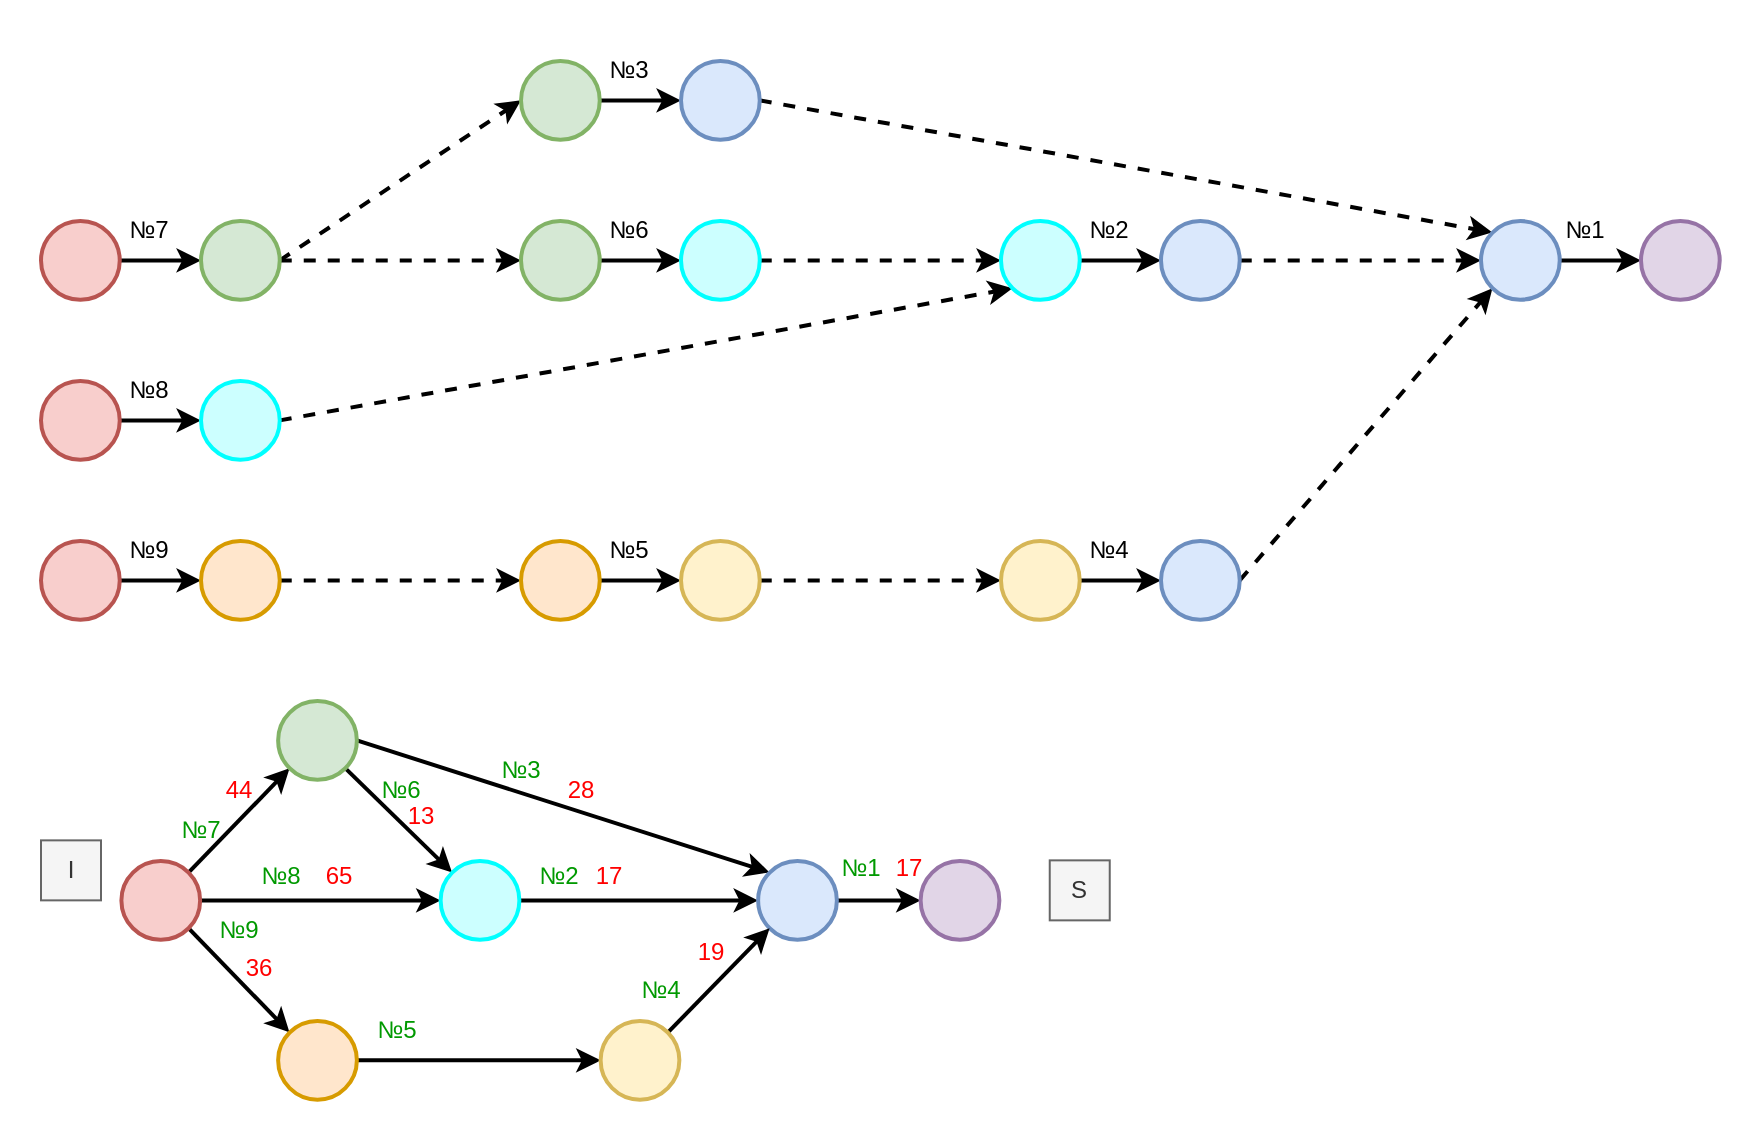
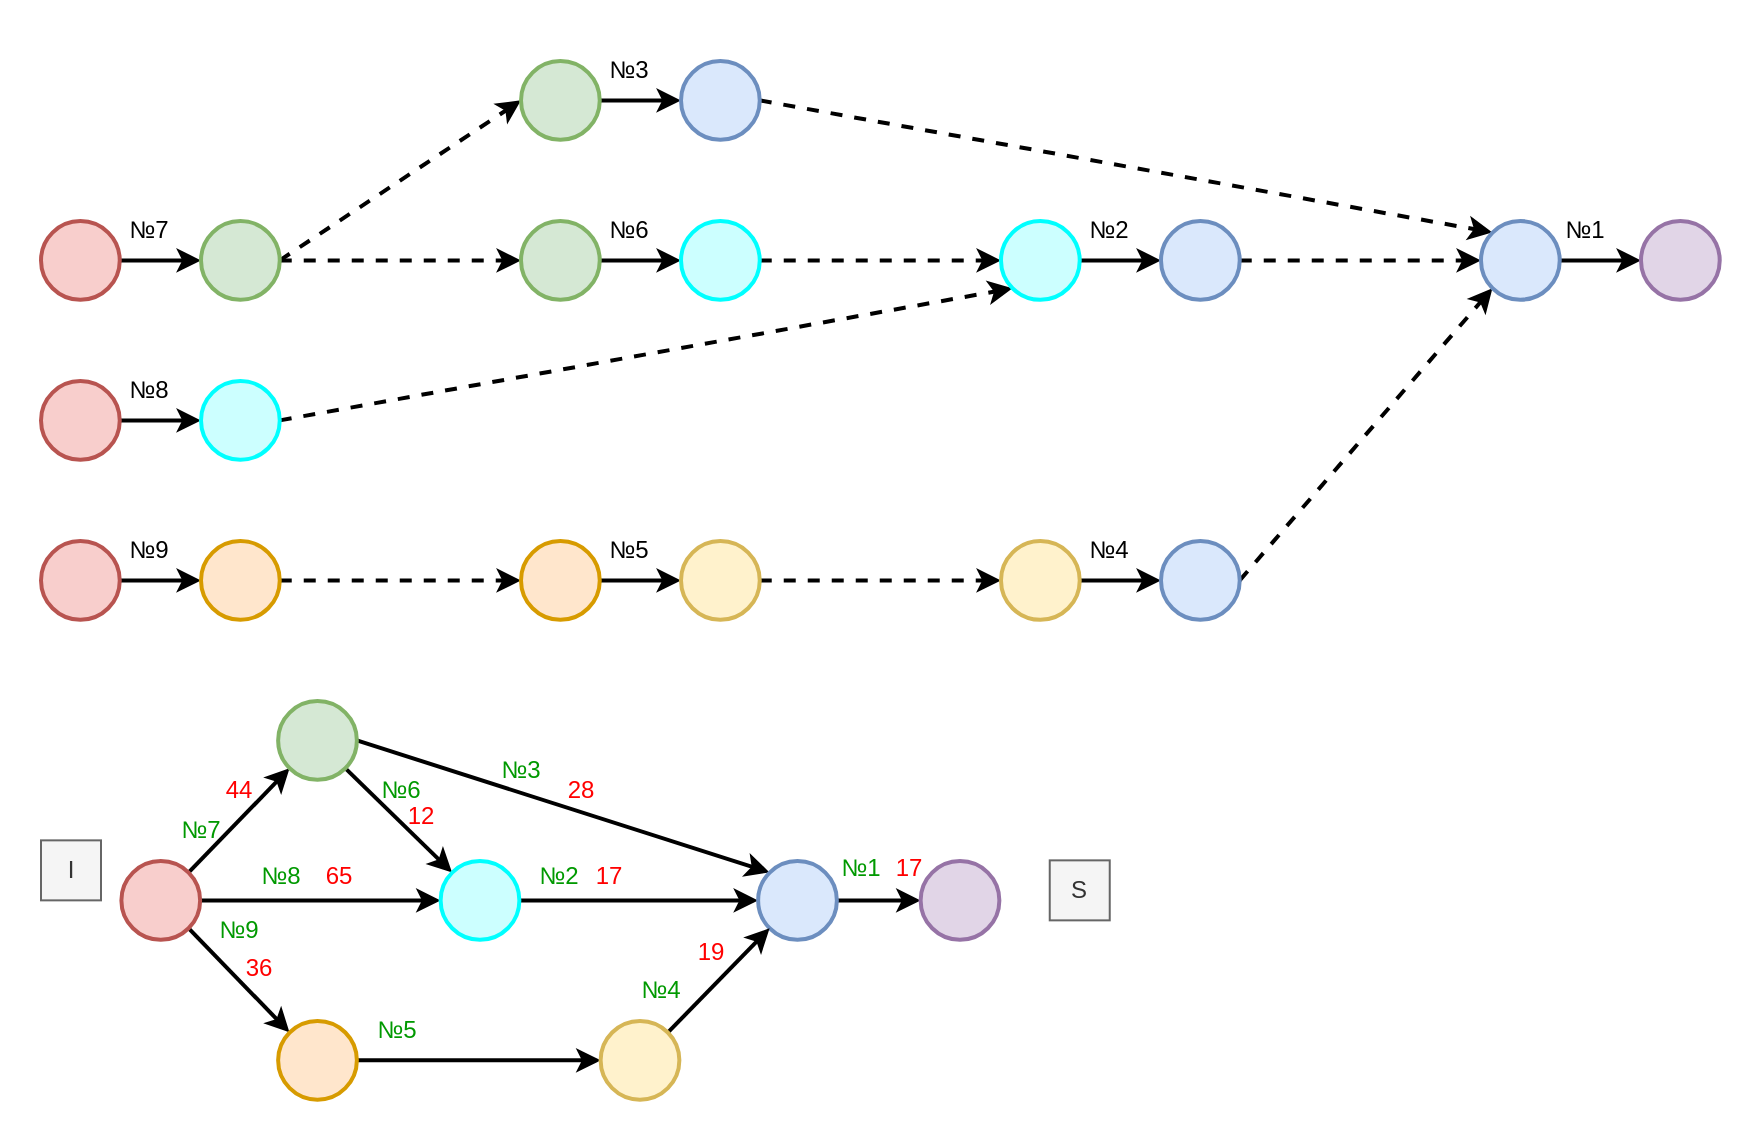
(422, 817) -> (422, 817)
